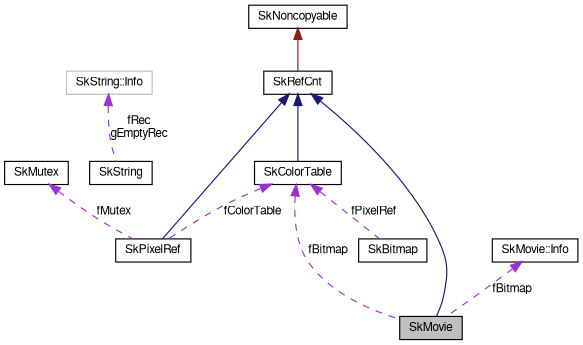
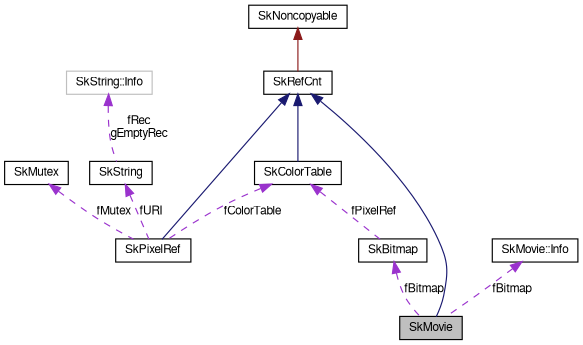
none -> (139, 217)
(322, 278) -> (405, 297)
